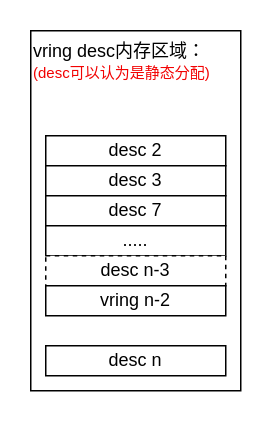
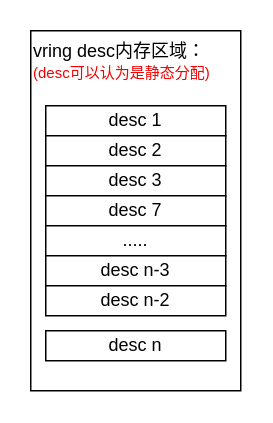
none -> (136, 121)
(136, 271) -> (136, 271)
(136, 301) -> (136, 301)
(136, 361) -> (136, 346)
